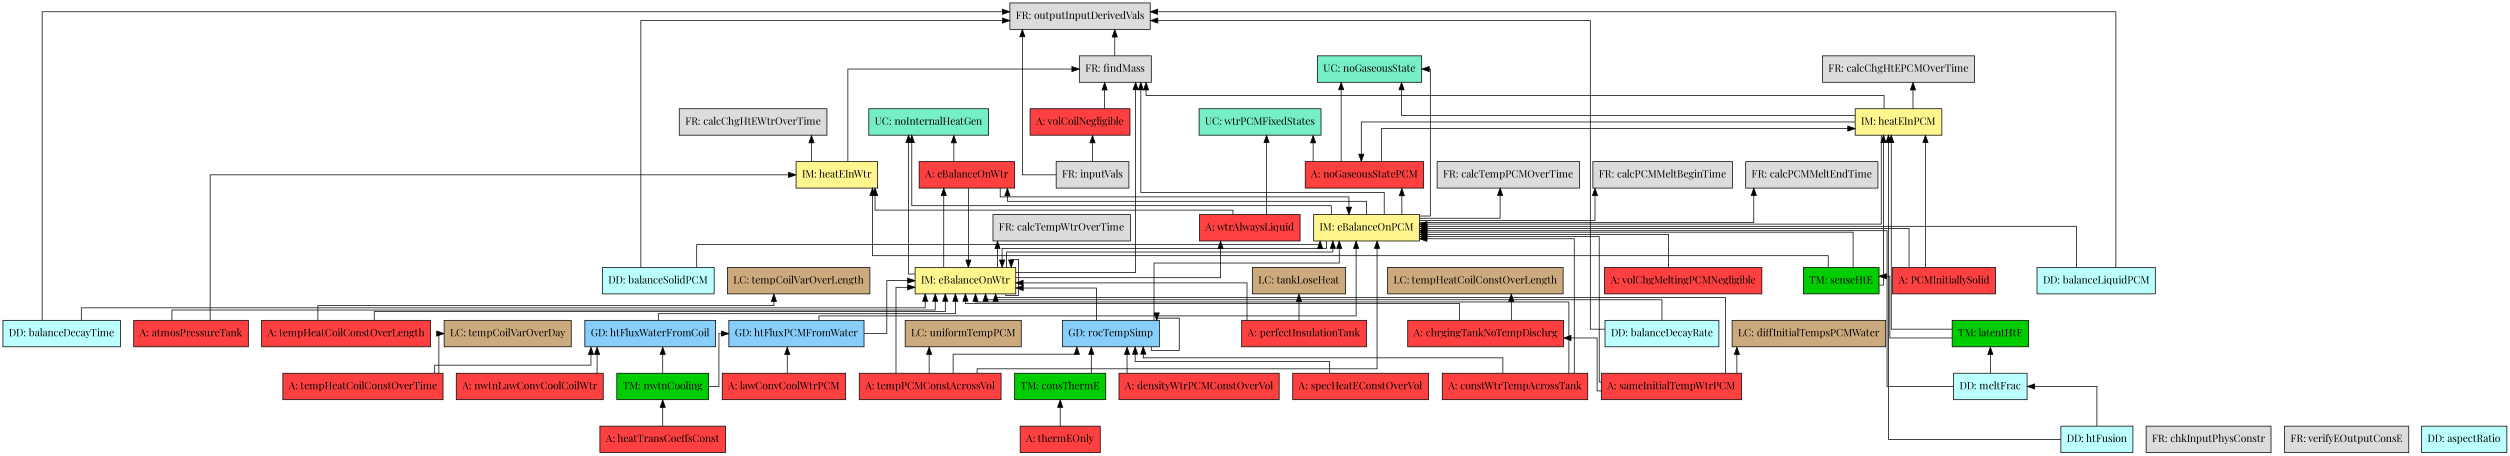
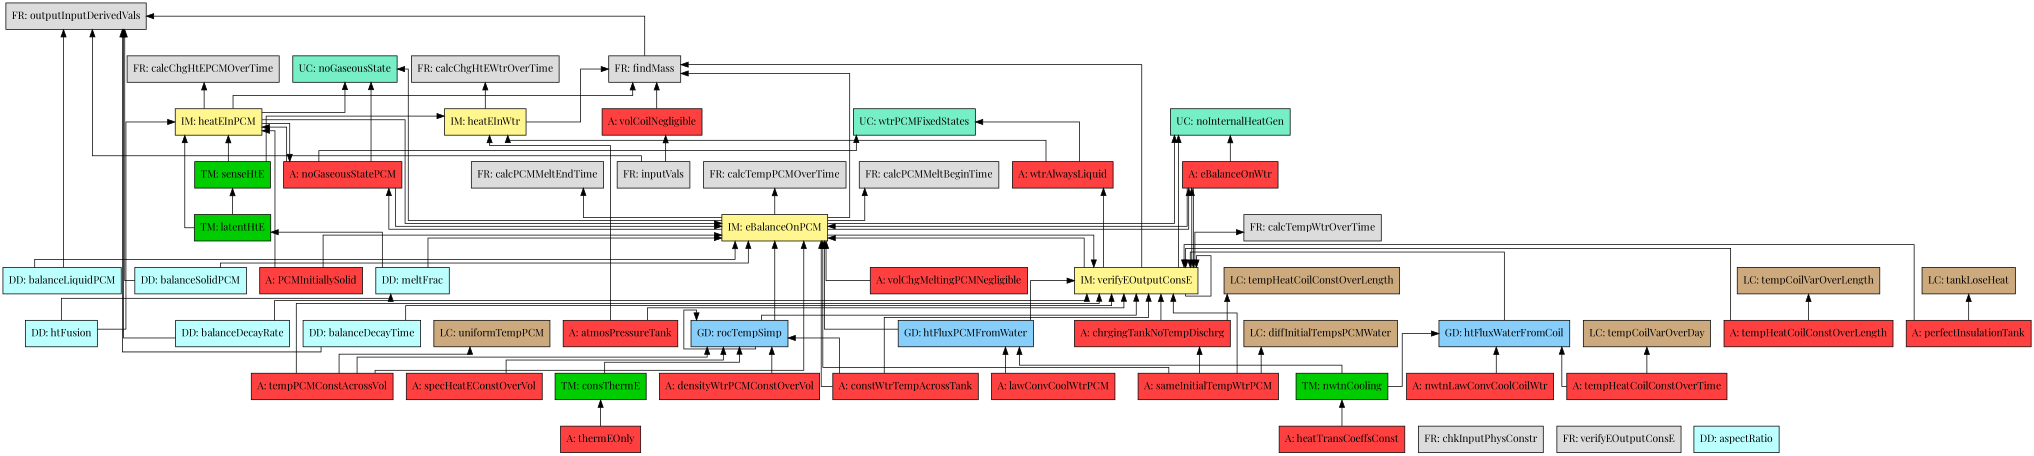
(1658, 232) -> (536, 226)
(965, 281) -> (1136, 281)
